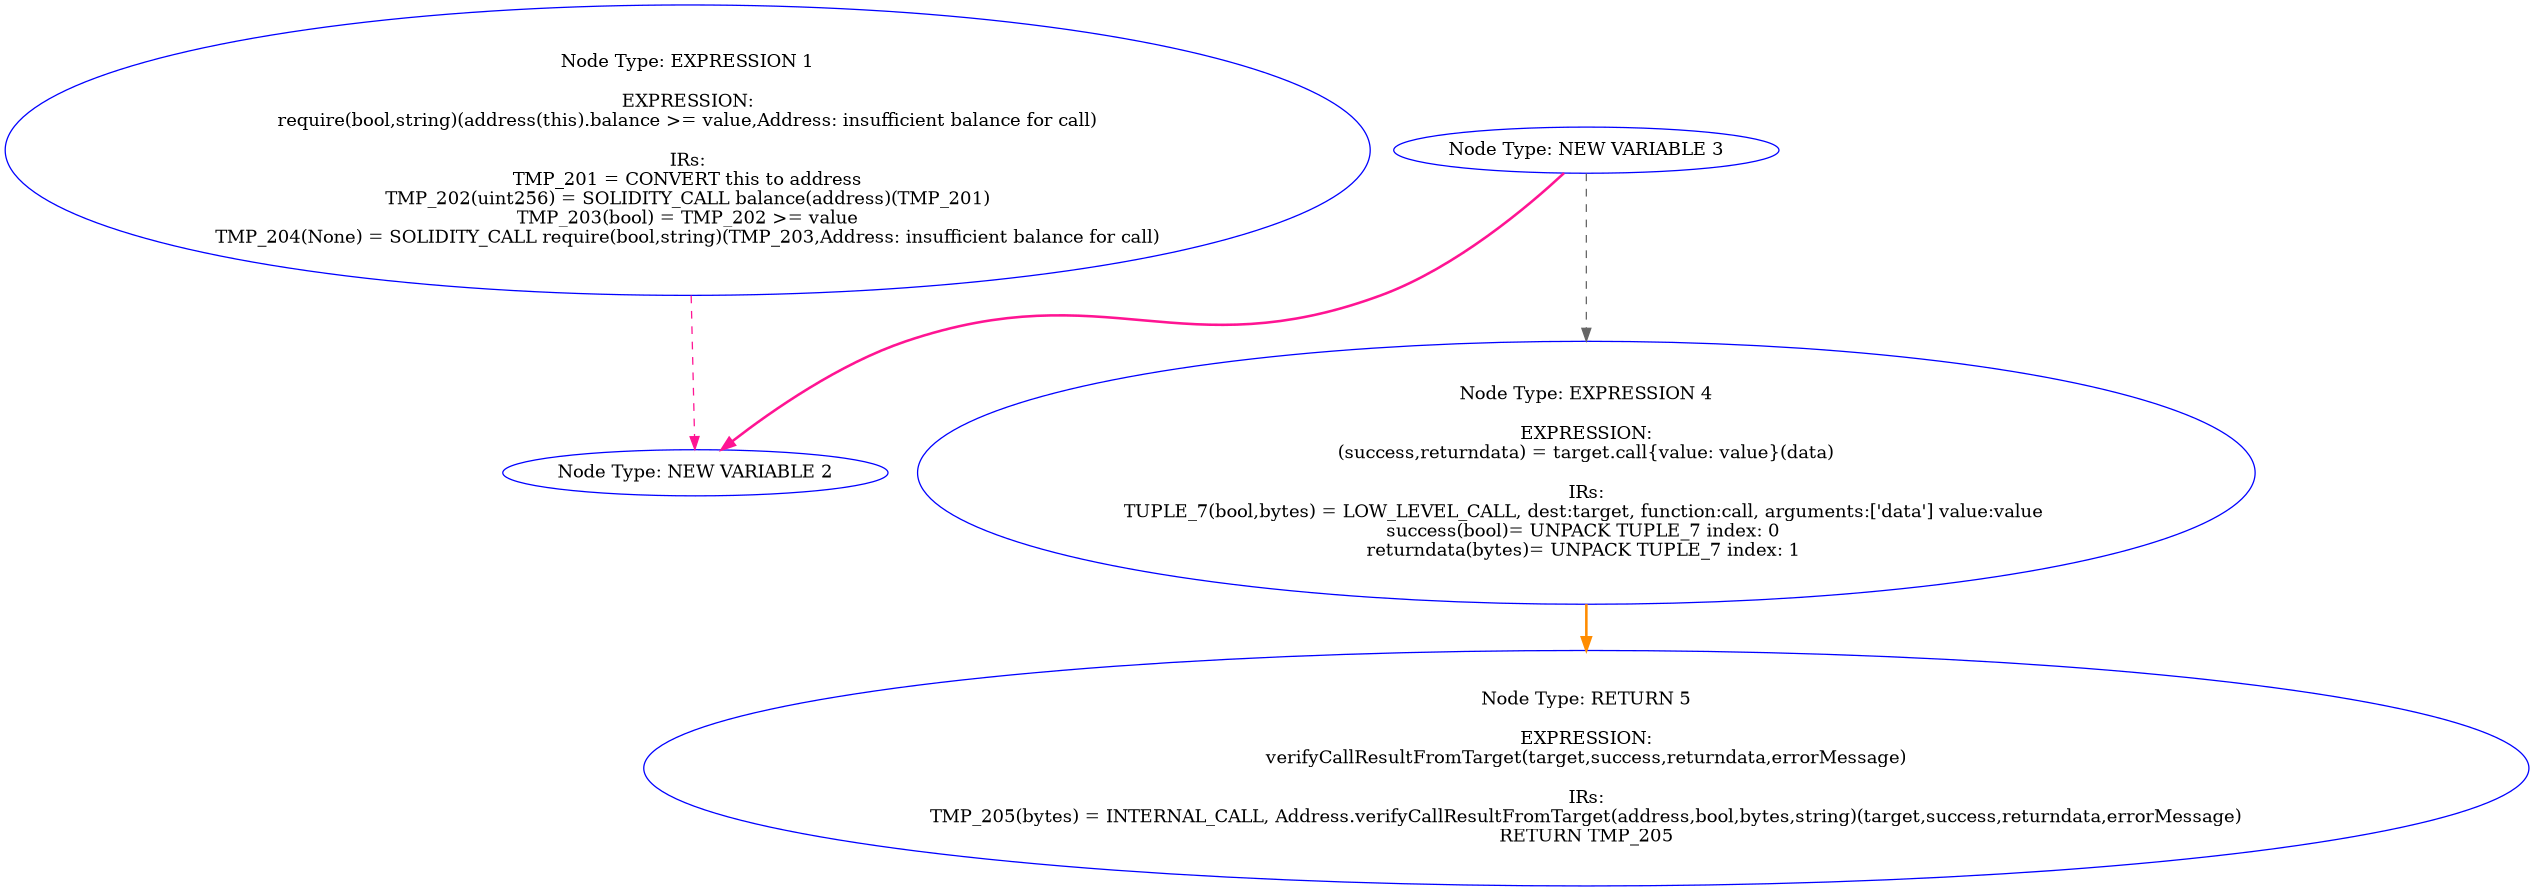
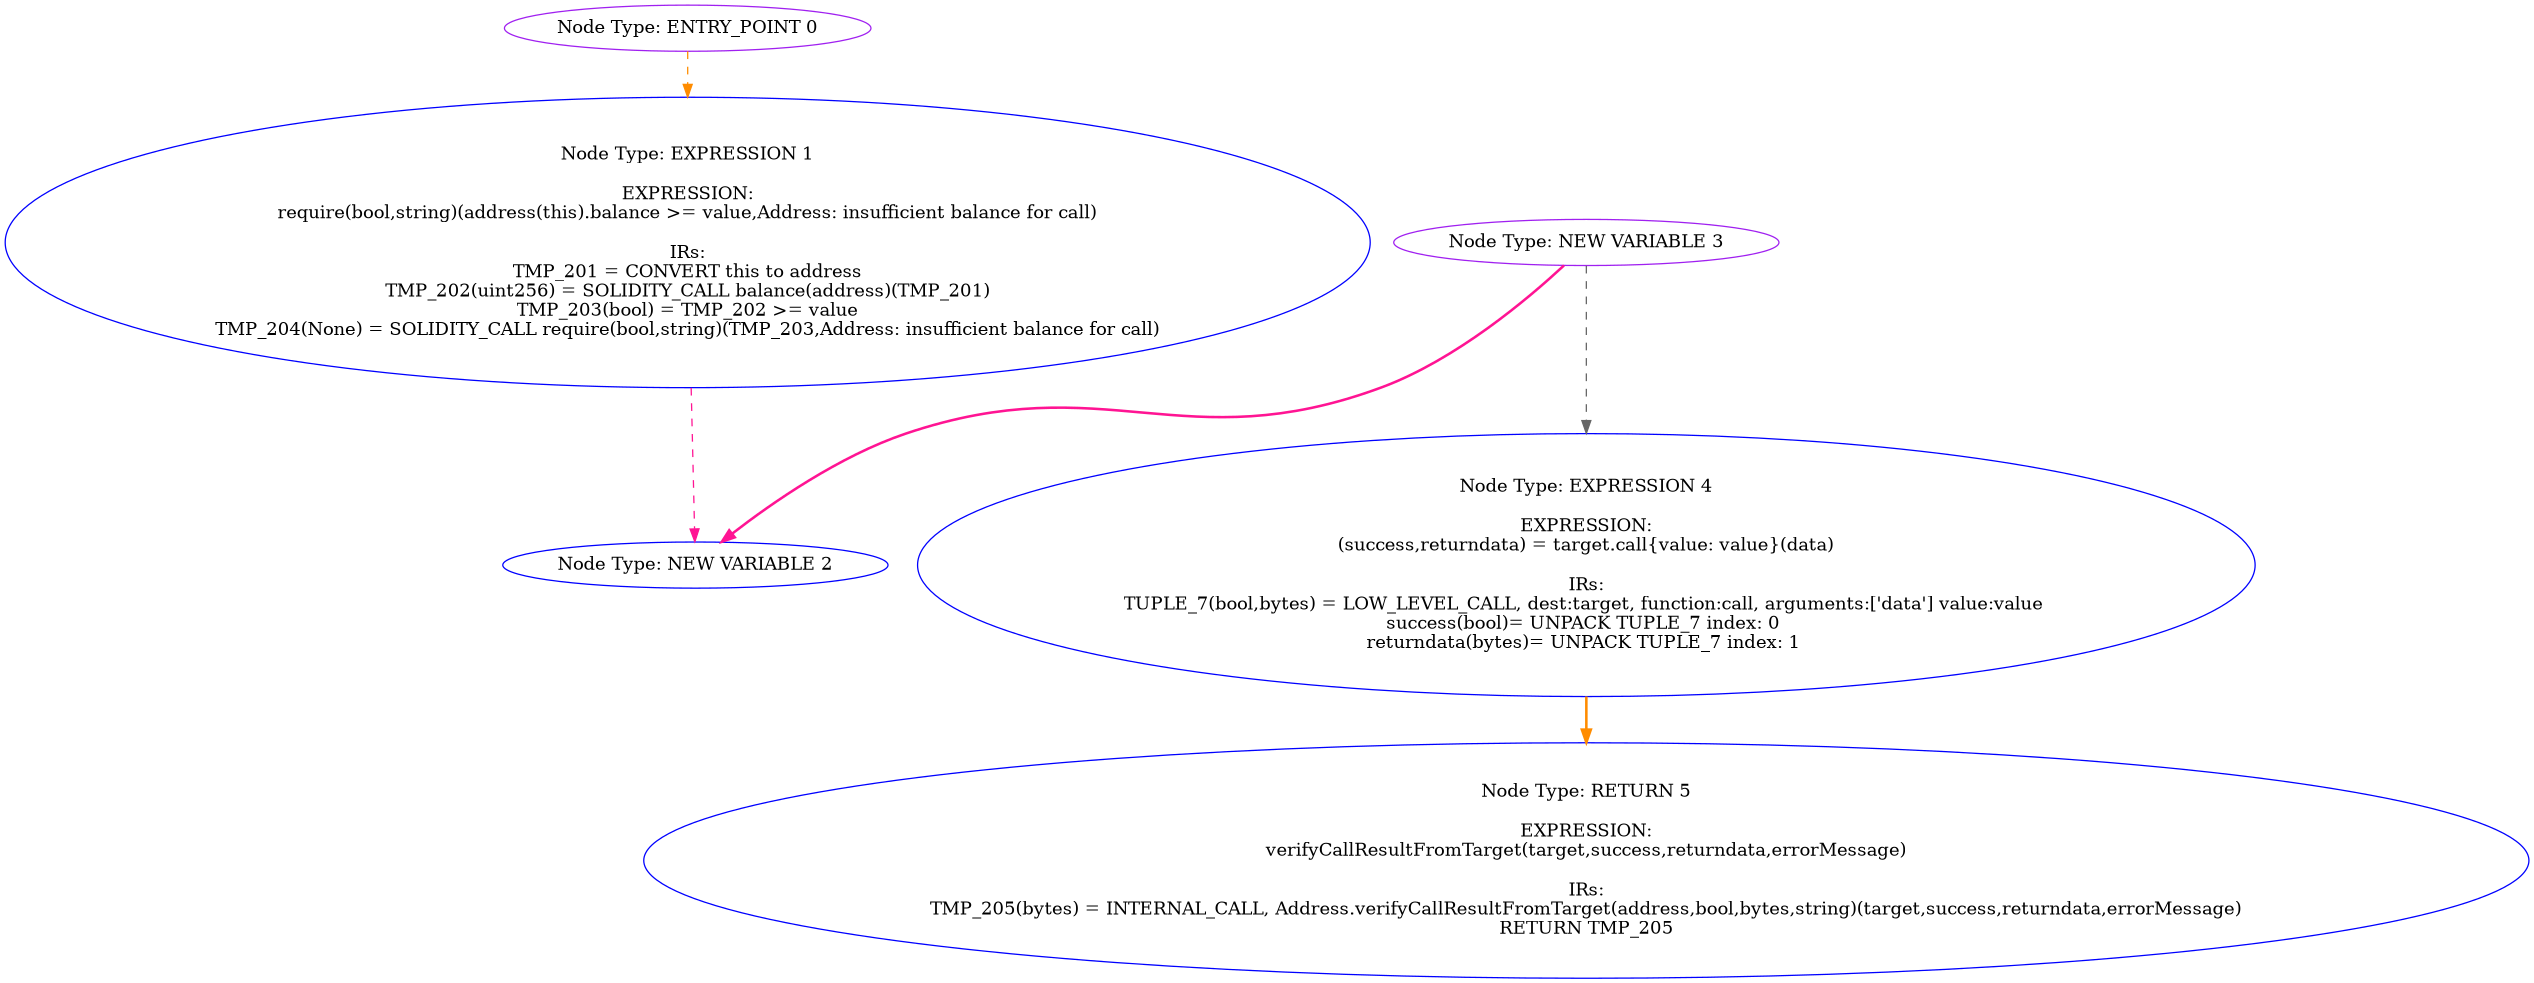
none -> (688, 28)
(1586, 150) -> (1586, 242)
